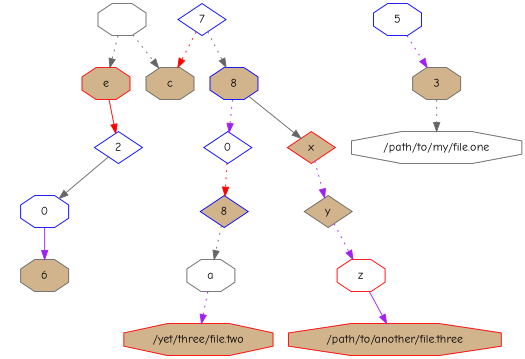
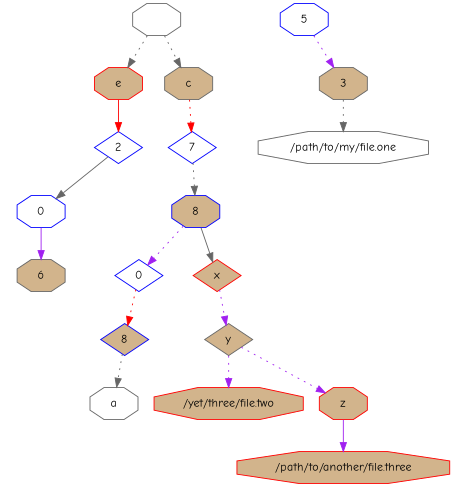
(189, 46) -> (190, 111)
(361, 276) -> (343, 404)
(206, 303) -> (229, 367)
